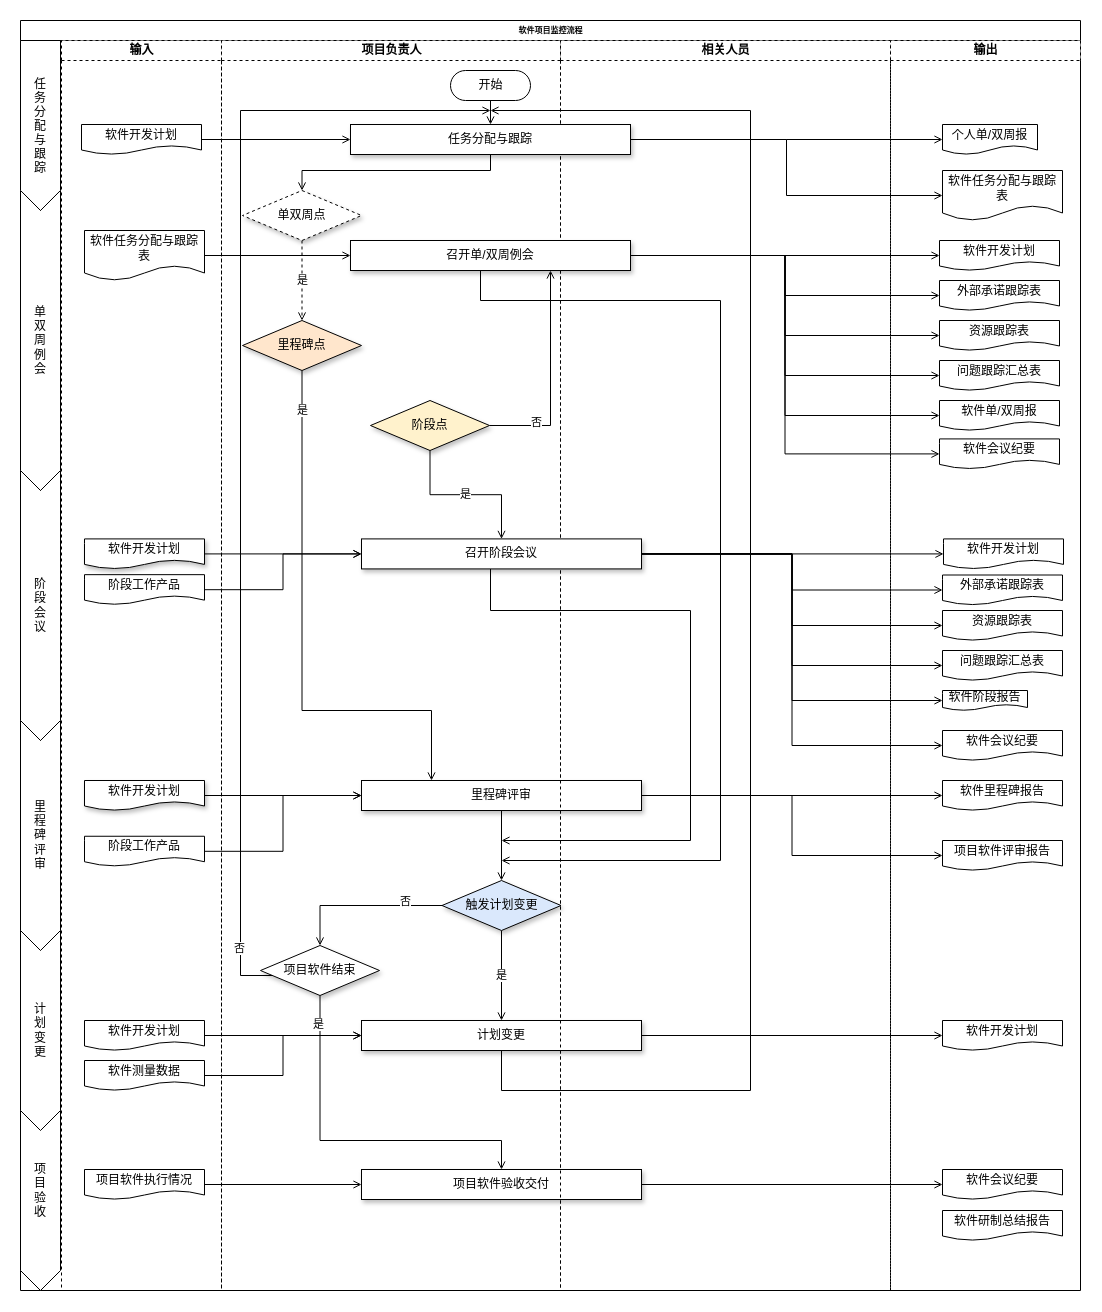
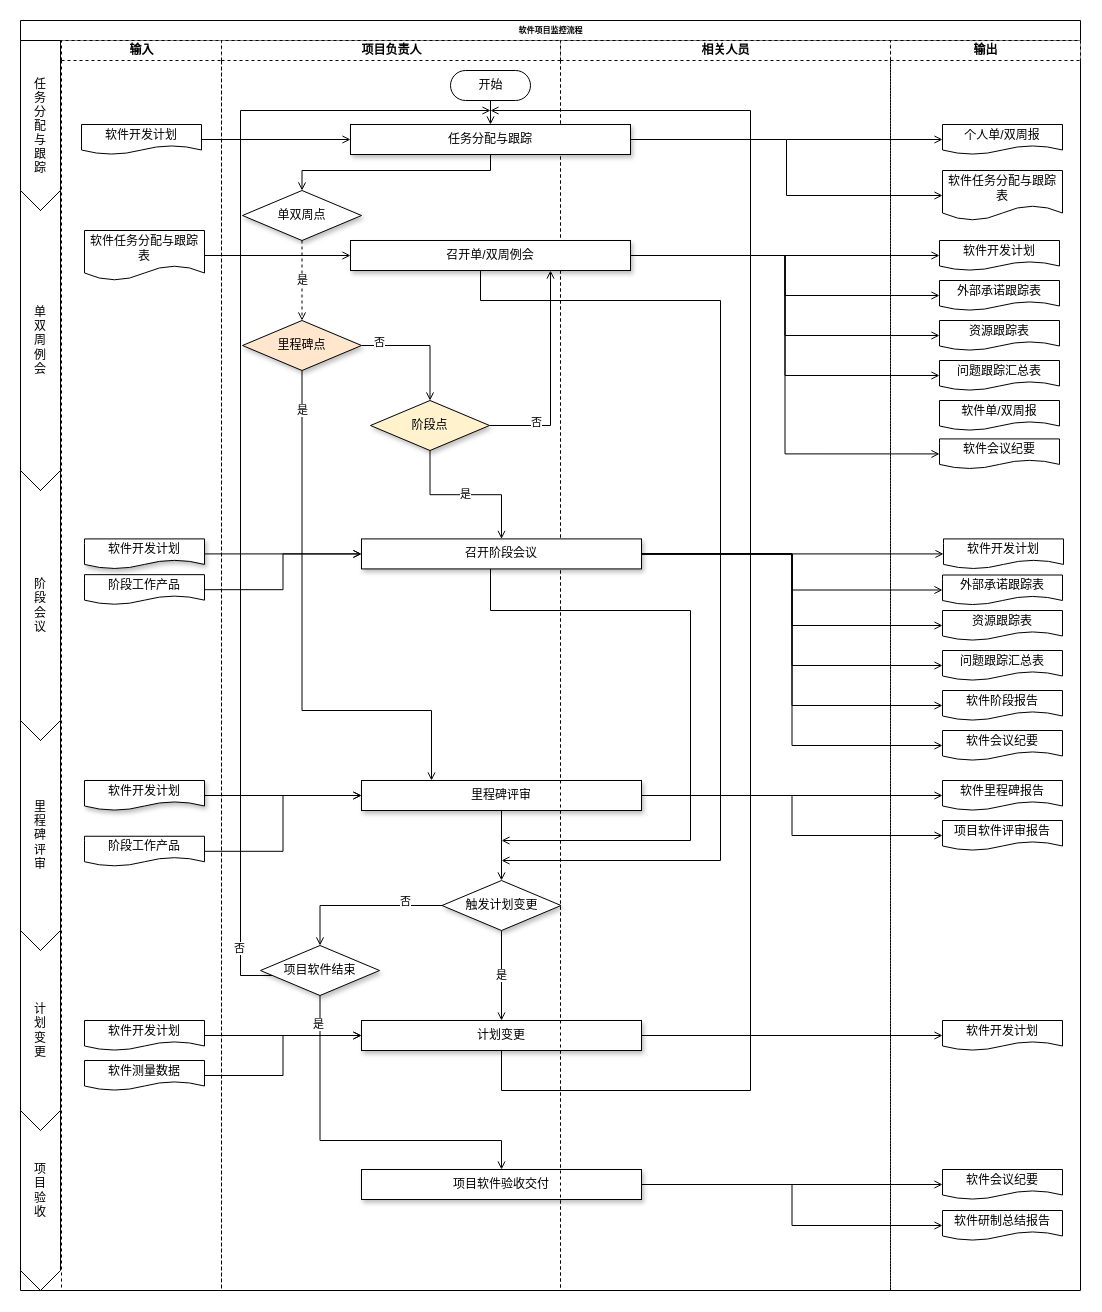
(990, 140) -> (1003, 140)
(302, 216) -> (302, 216)
none -> (422, 346)
(862, 416) -> none
(985, 701) -> (1003, 706)
(1003, 856) -> (1003, 836)
(502, 906) -> (502, 906)
(145, 1185) -> none
(282, 1185) -> none
none -> (846, 1226)
